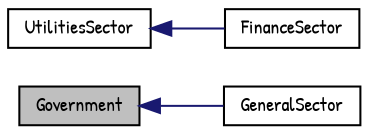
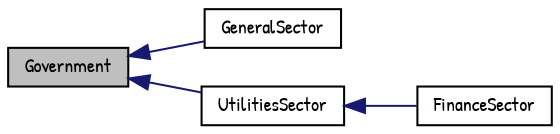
none -> (175, 87)
